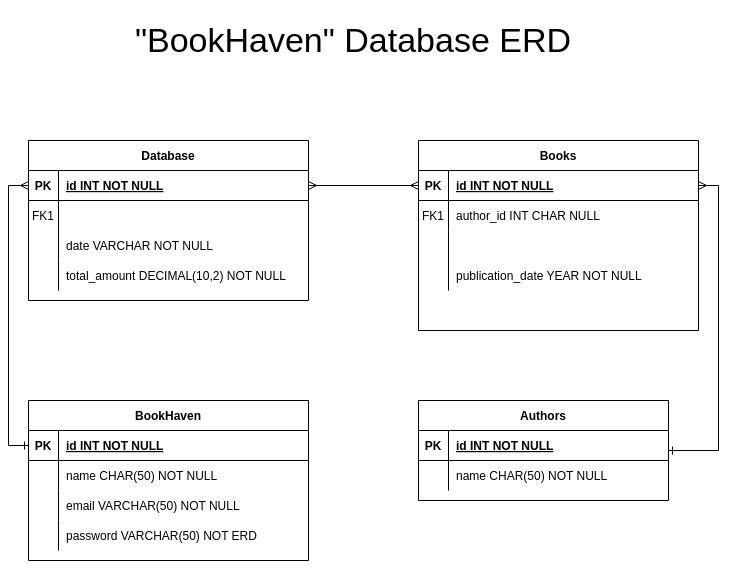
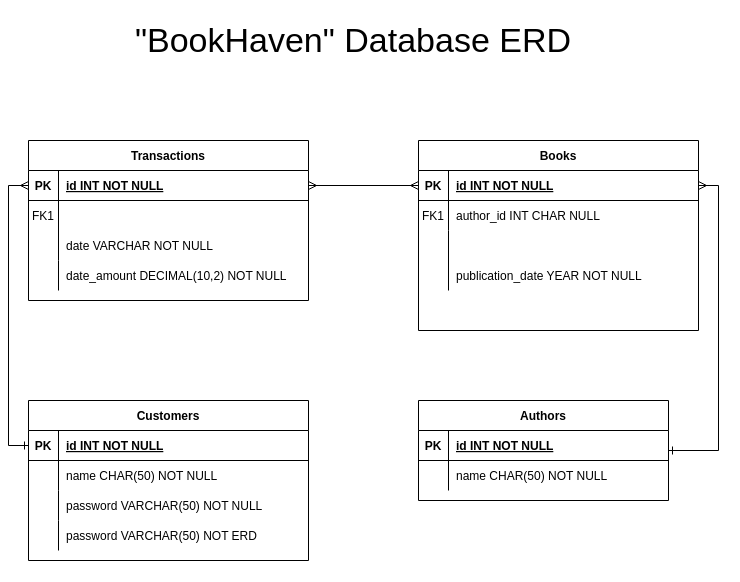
(168, 156) -> (168, 156)
(176, 276) -> (174, 276)
(168, 416) -> (168, 416)
(146, 506) -> (159, 506)
